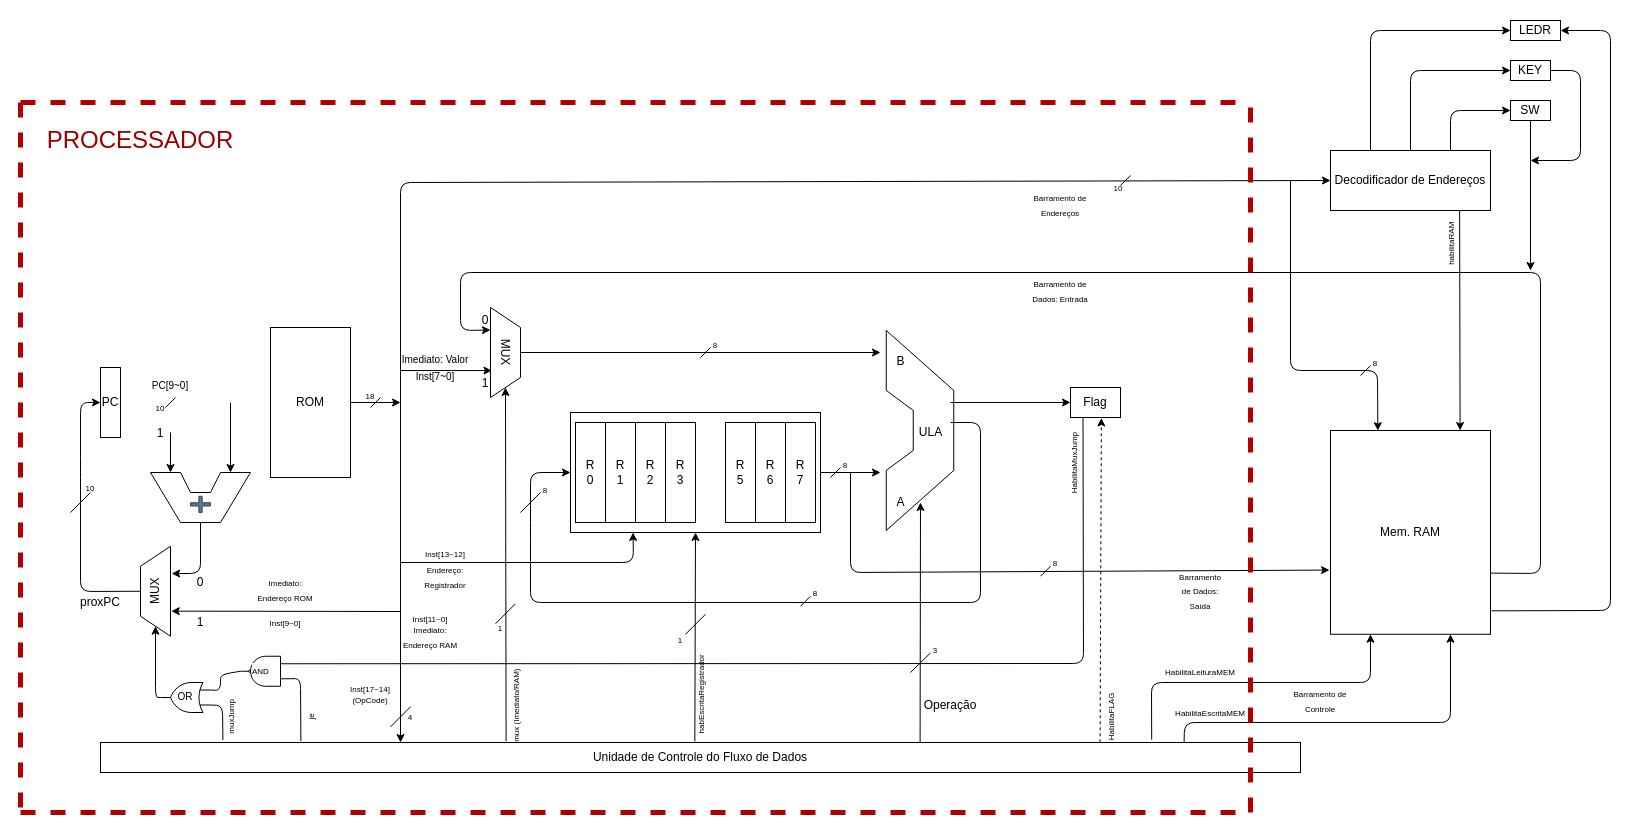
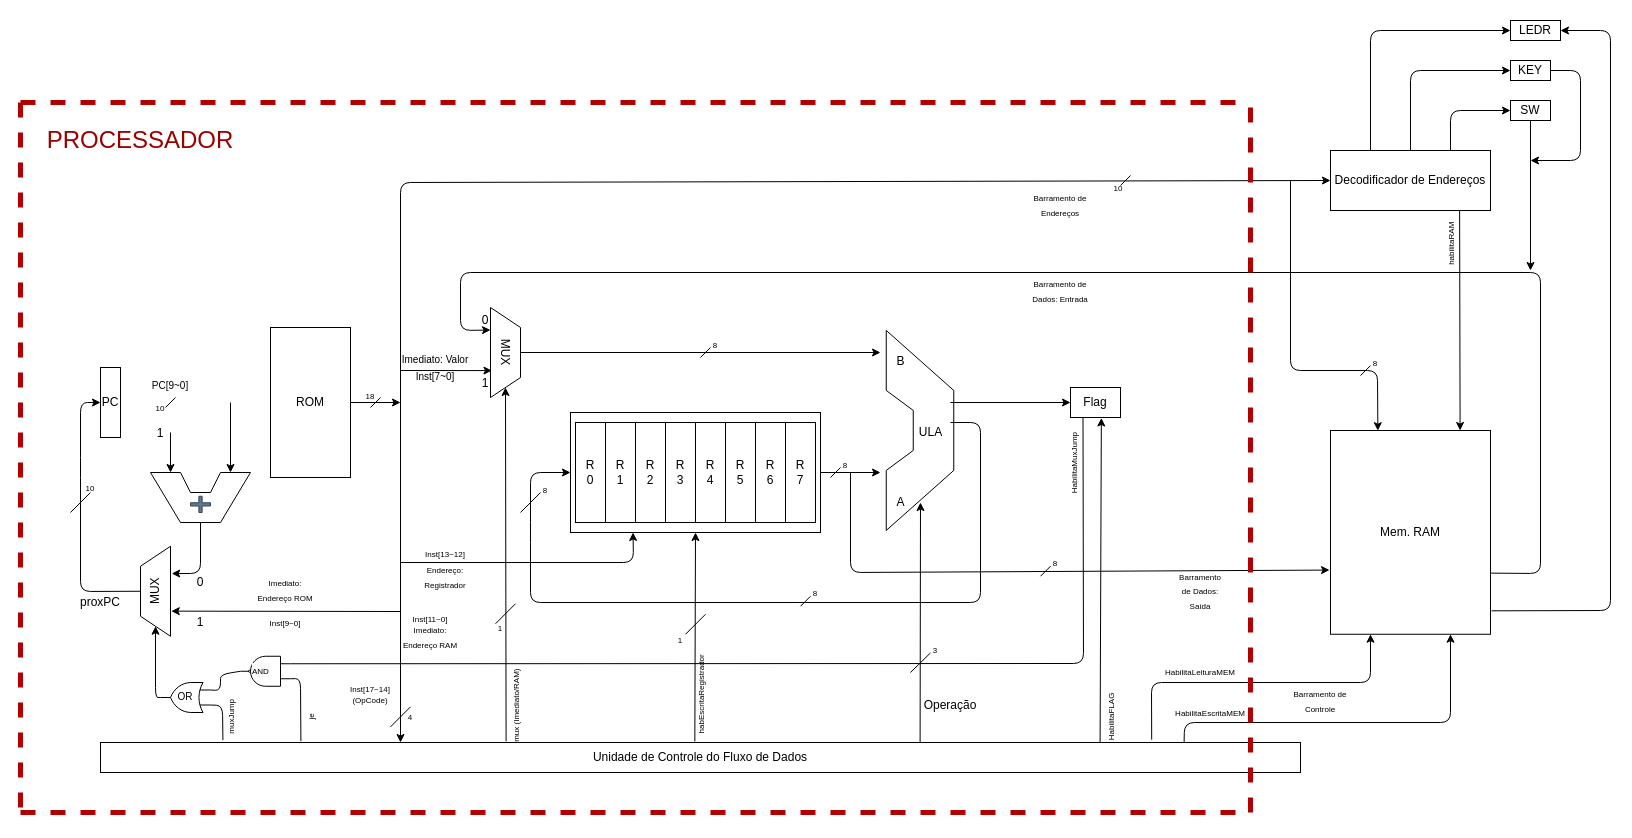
none -> (711, 473)
(1101, 583) -> (1101, 583)
